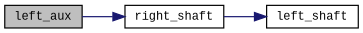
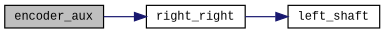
(43, 17) -> (54, 17)
(174, 17) -> (196, 17)
